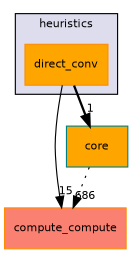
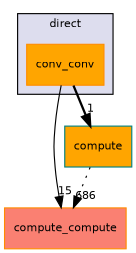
(66, 24) -> (65, 24)
(66, 65) -> (65, 65)
(97, 147) -> (98, 147)
